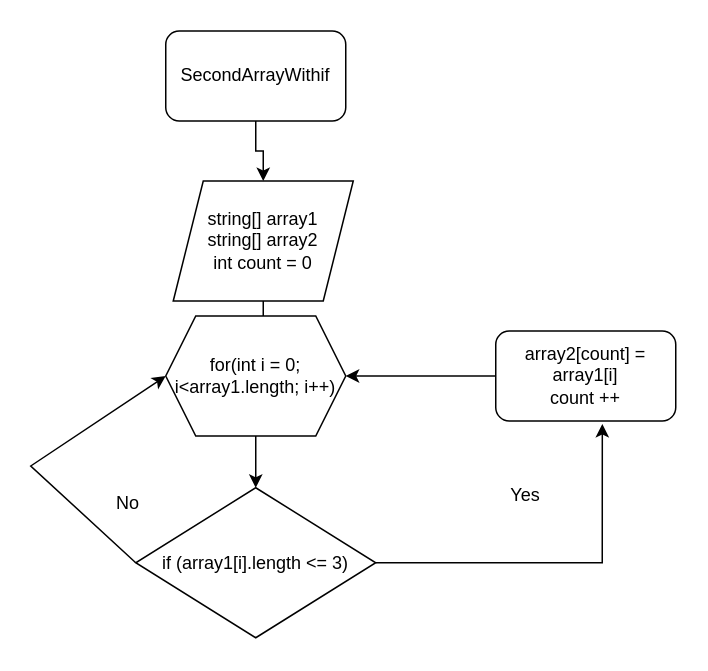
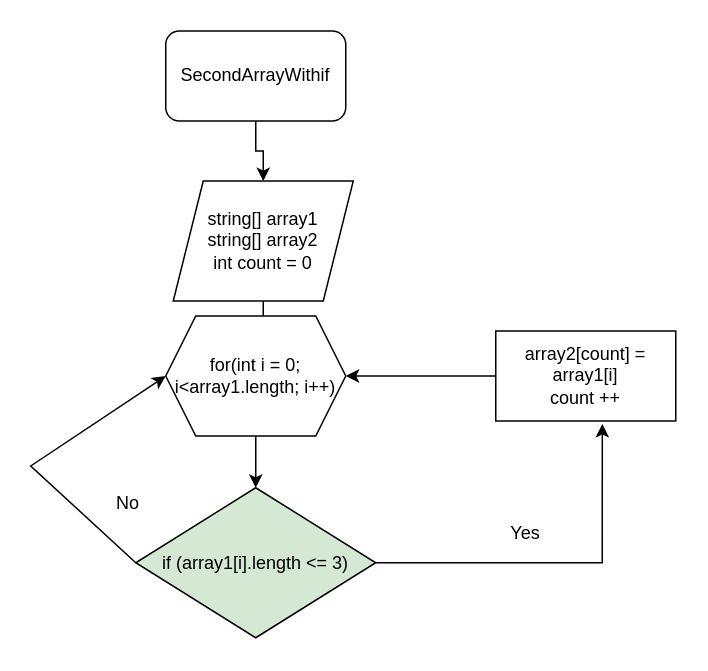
(586, 376) -> (586, 376)
(526, 496) -> (526, 533)
(256, 563) -> (256, 563)
